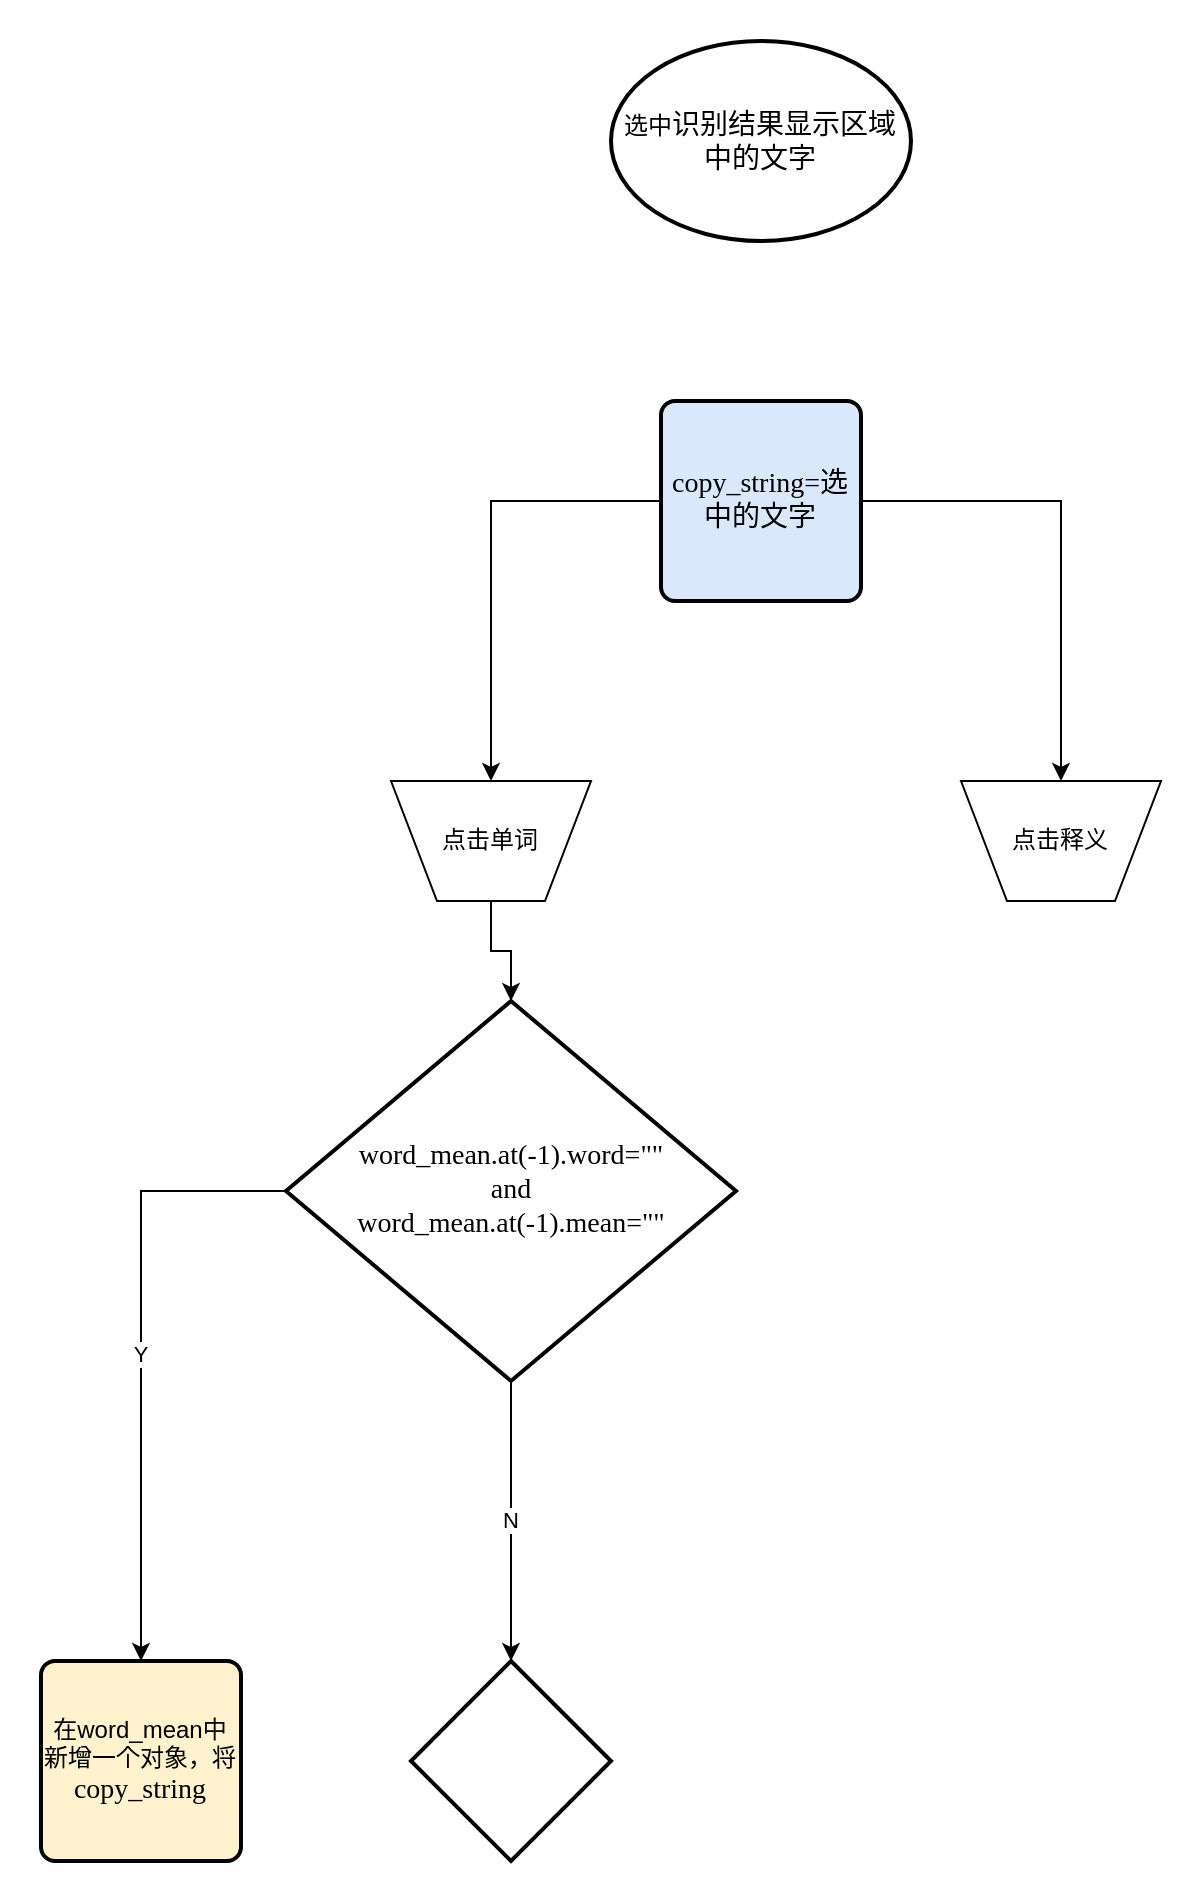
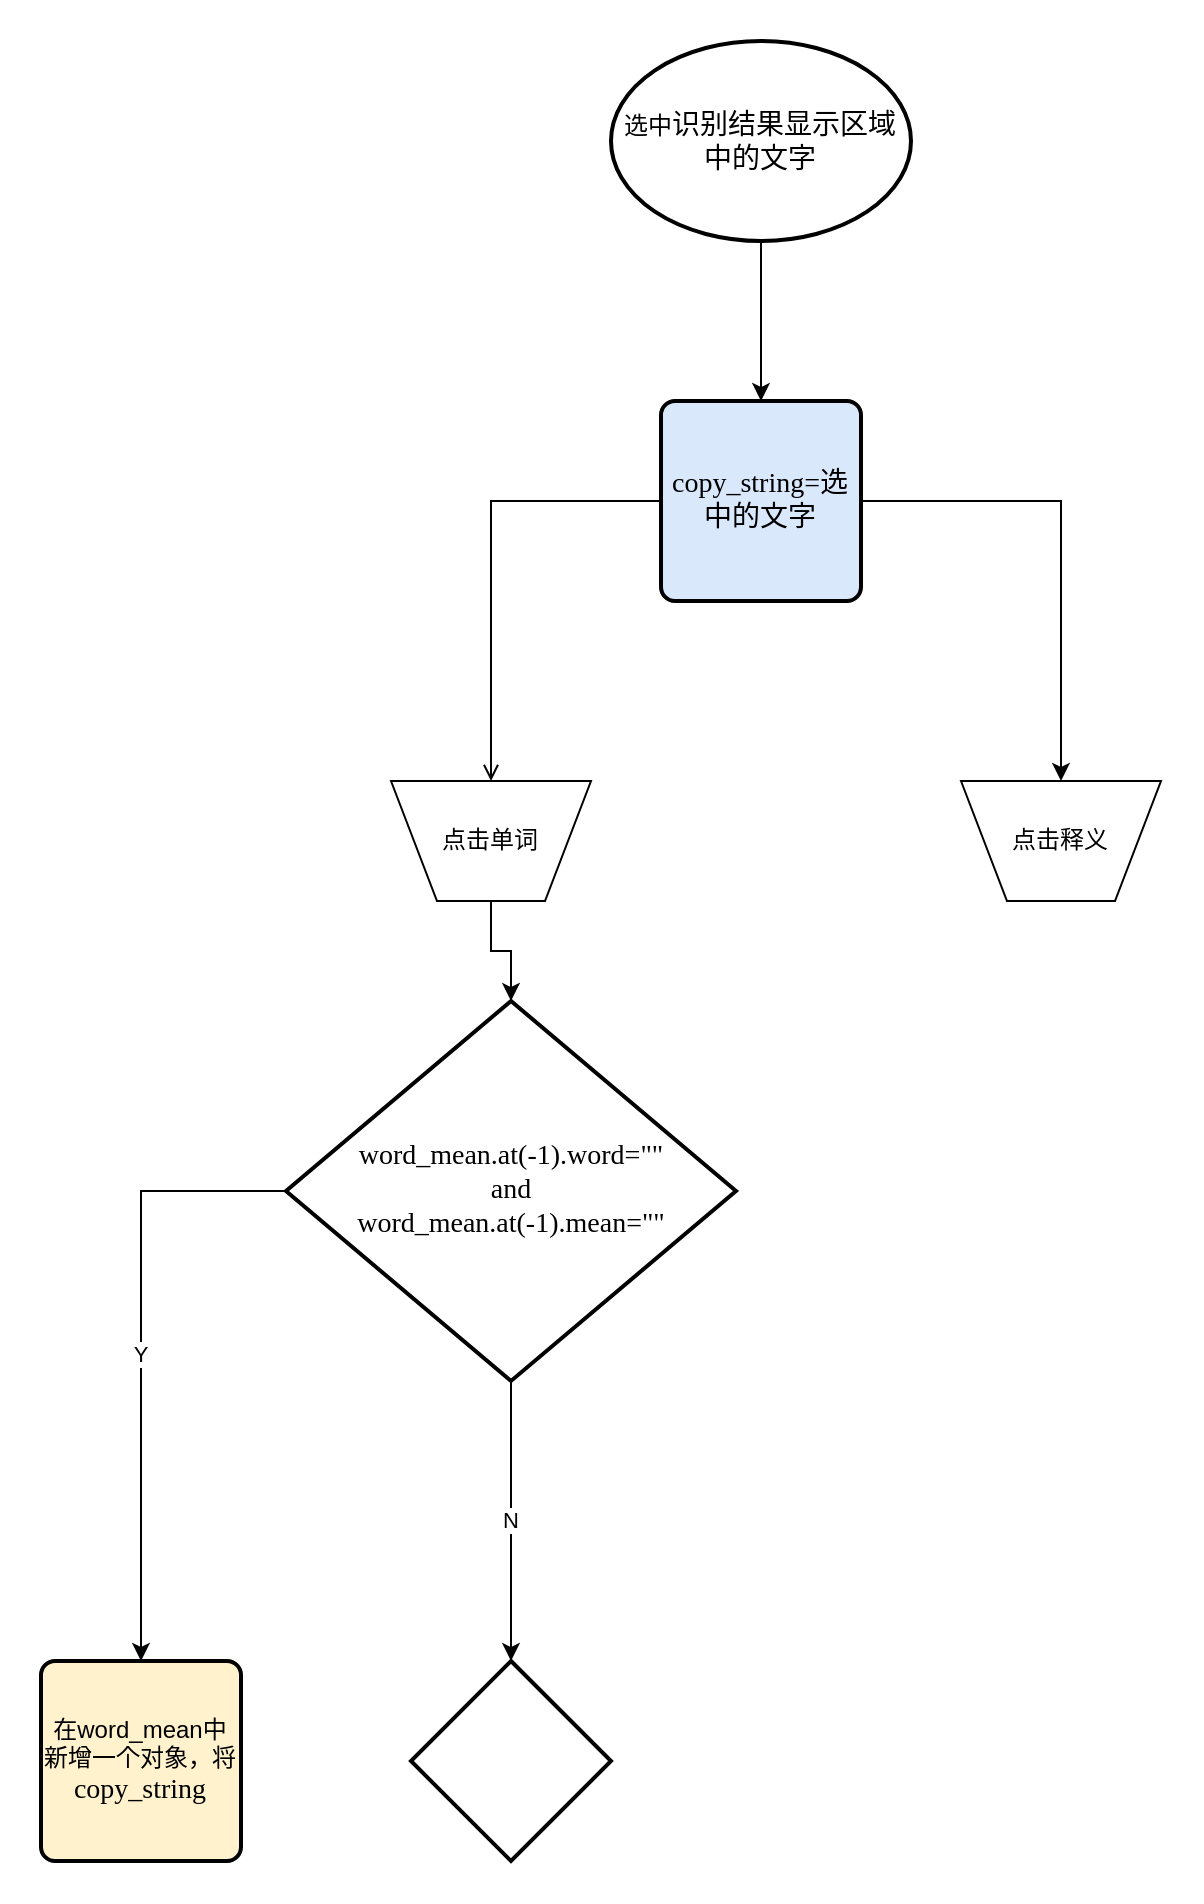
none -> (761, 314)
(491, 766) -> (491, 769)
